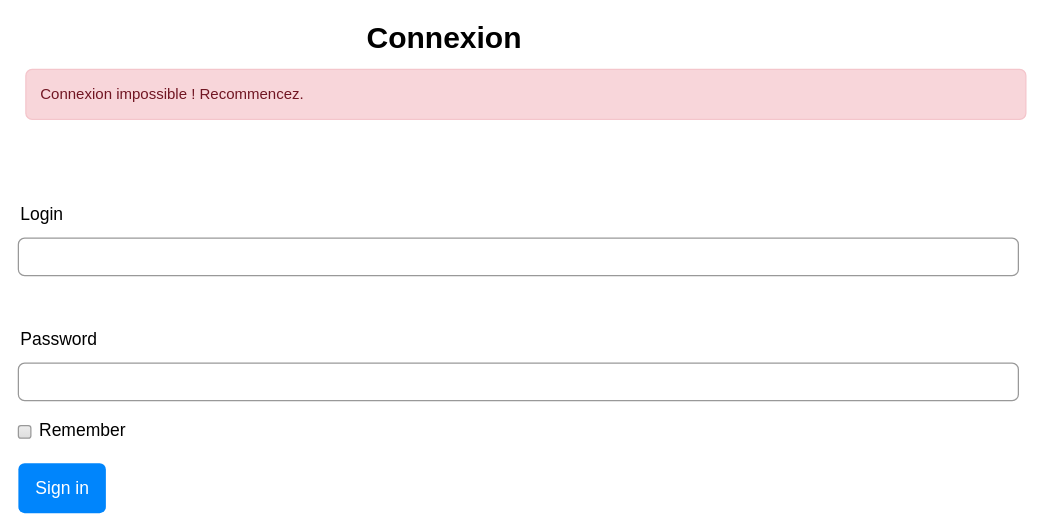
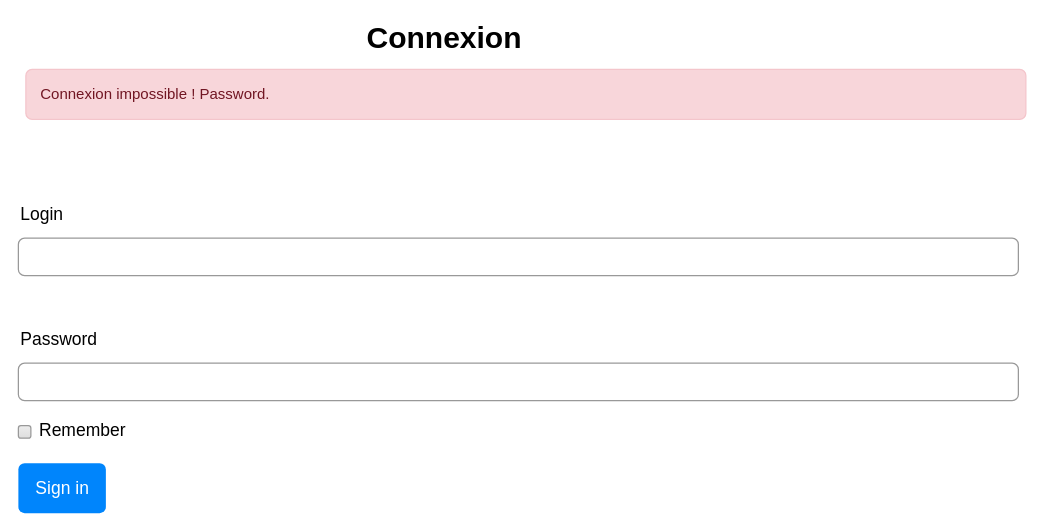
(170, 94) -> (157, 94)
